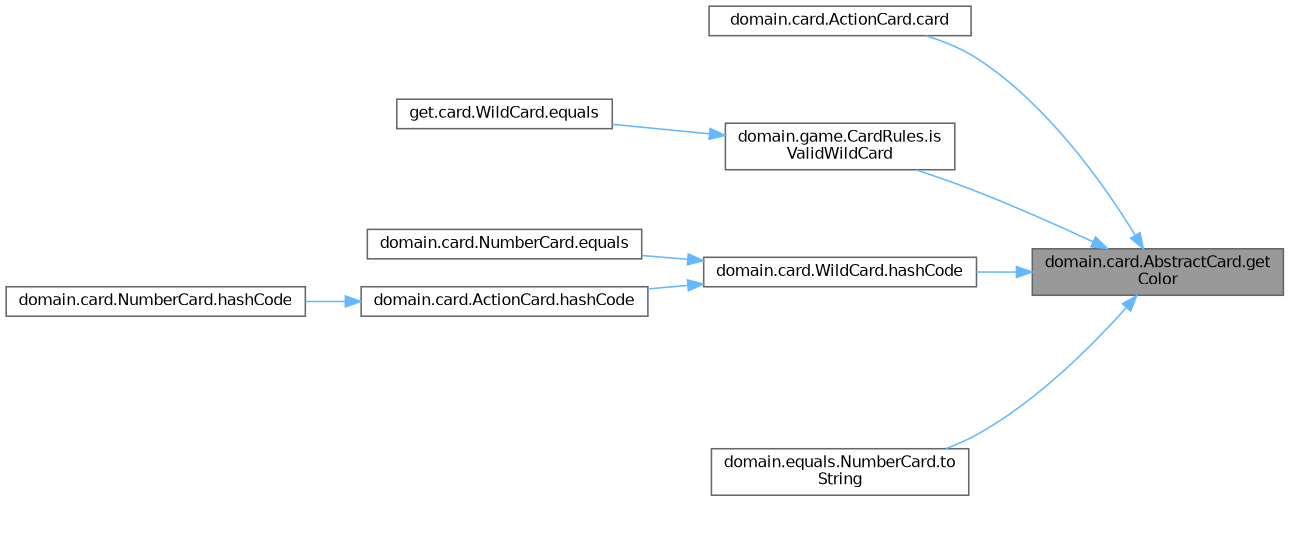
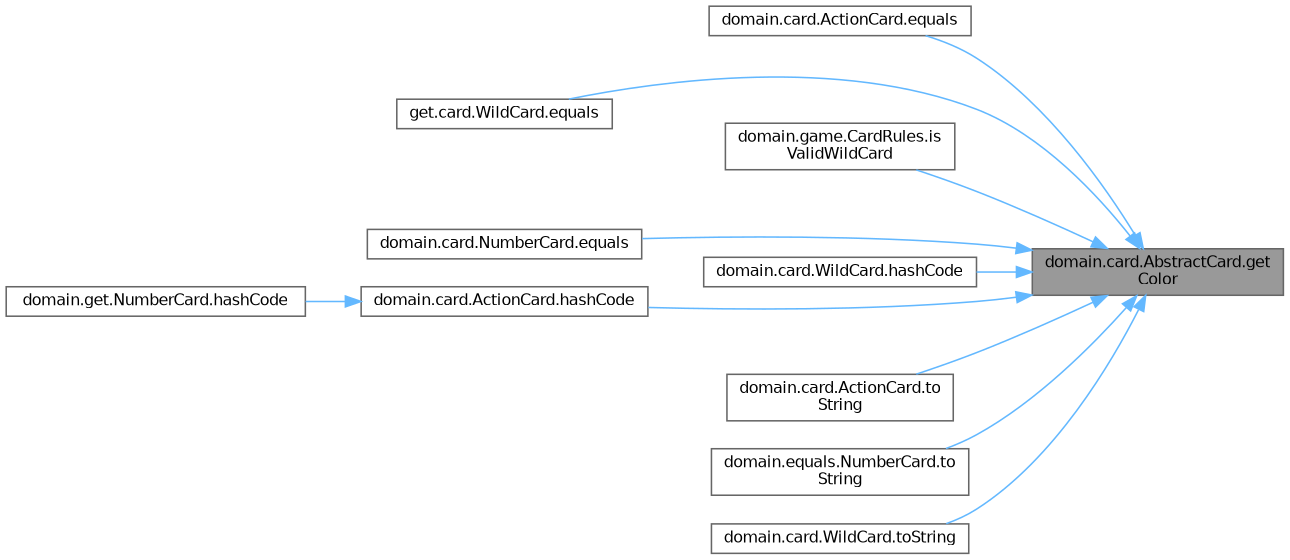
(840, 21) -> (840, 21)
(661, 129) -> (874, 84)
(665, 257) -> (829, 238)
(668, 287) -> (832, 308)
(156, 301) -> (156, 301)
none -> (840, 398)
none -> (840, 539)
